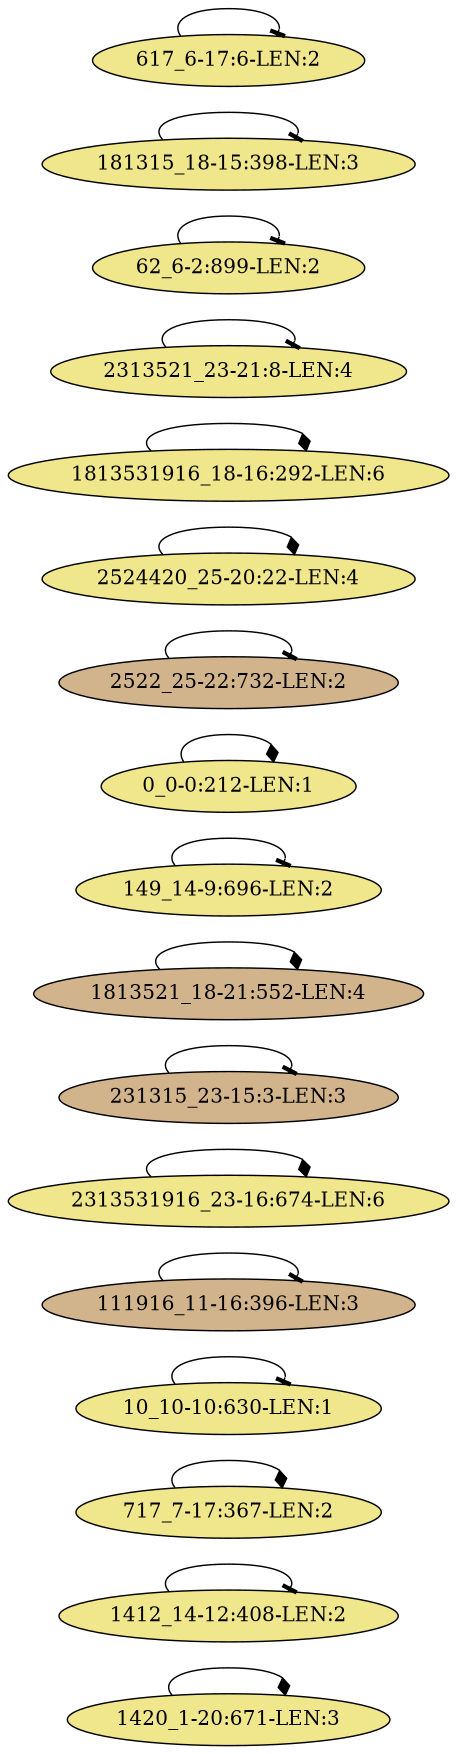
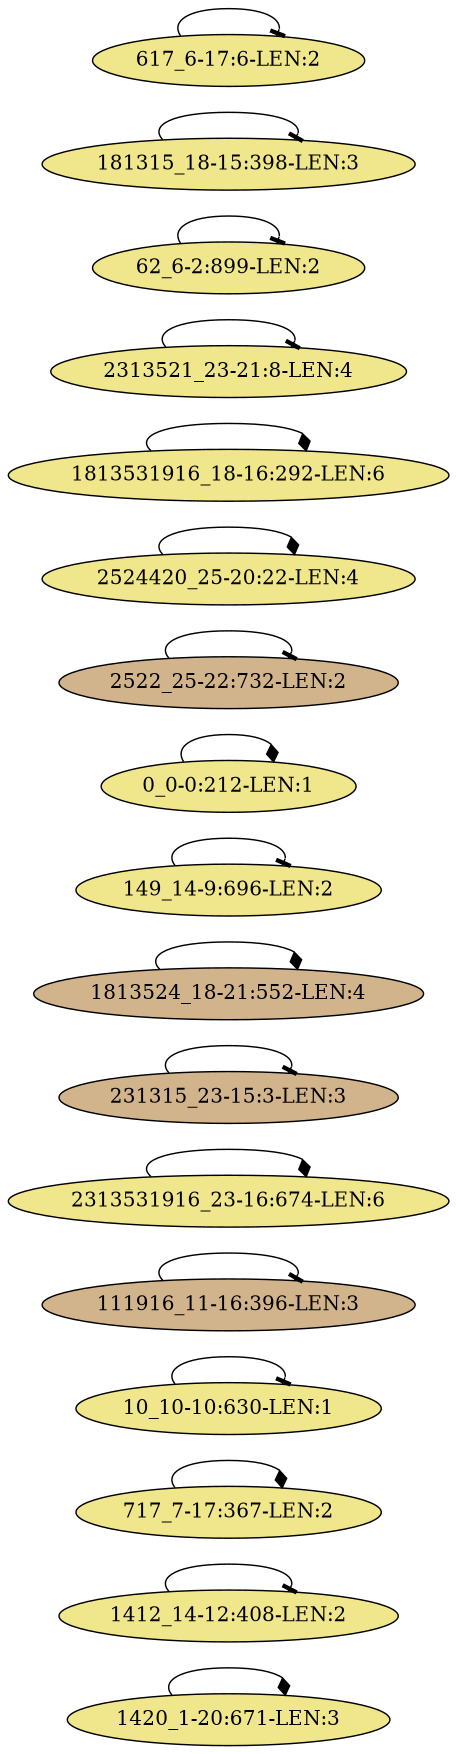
(229, 994) -> (229, 994)
